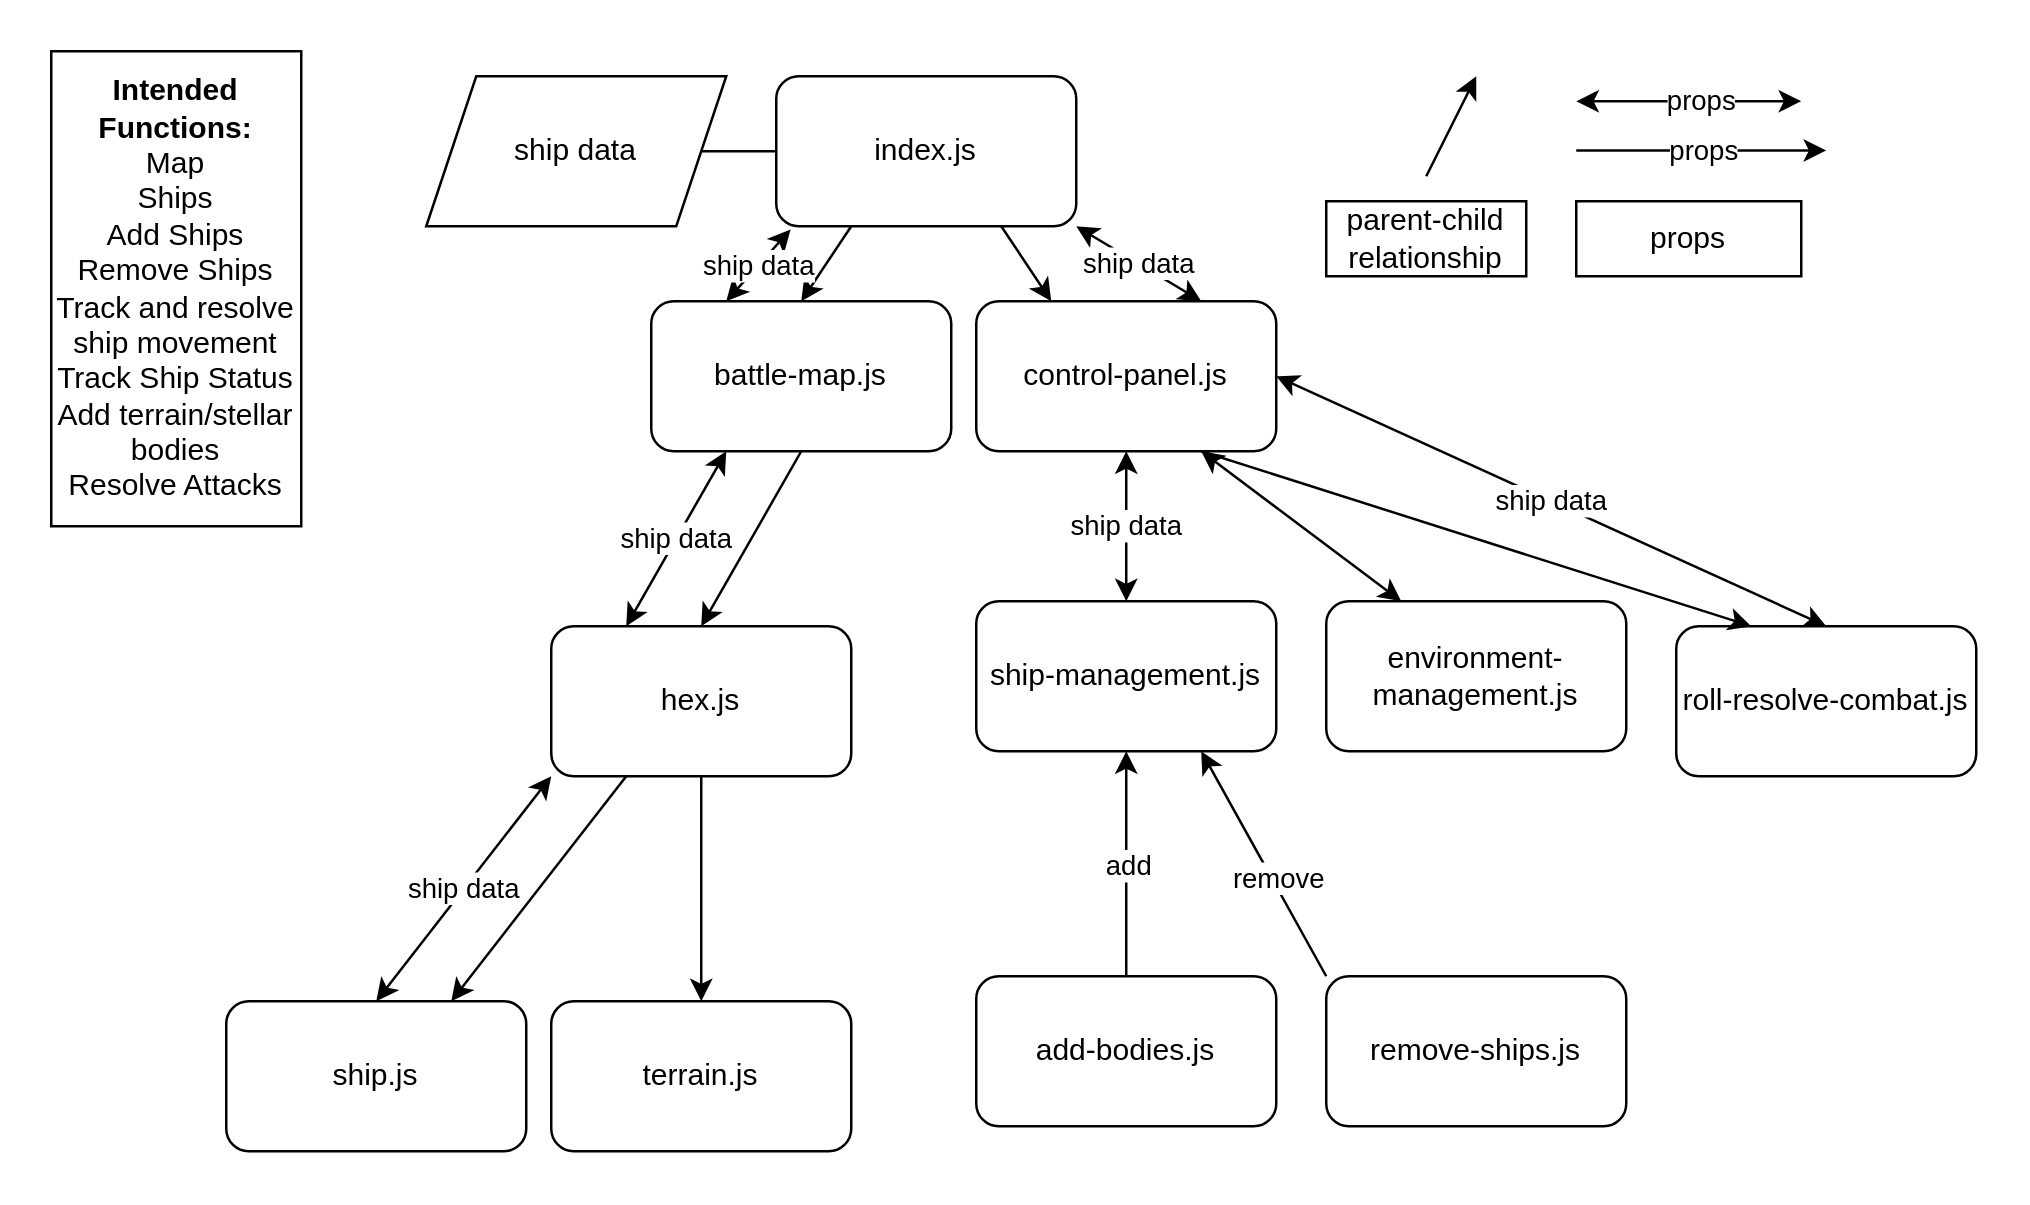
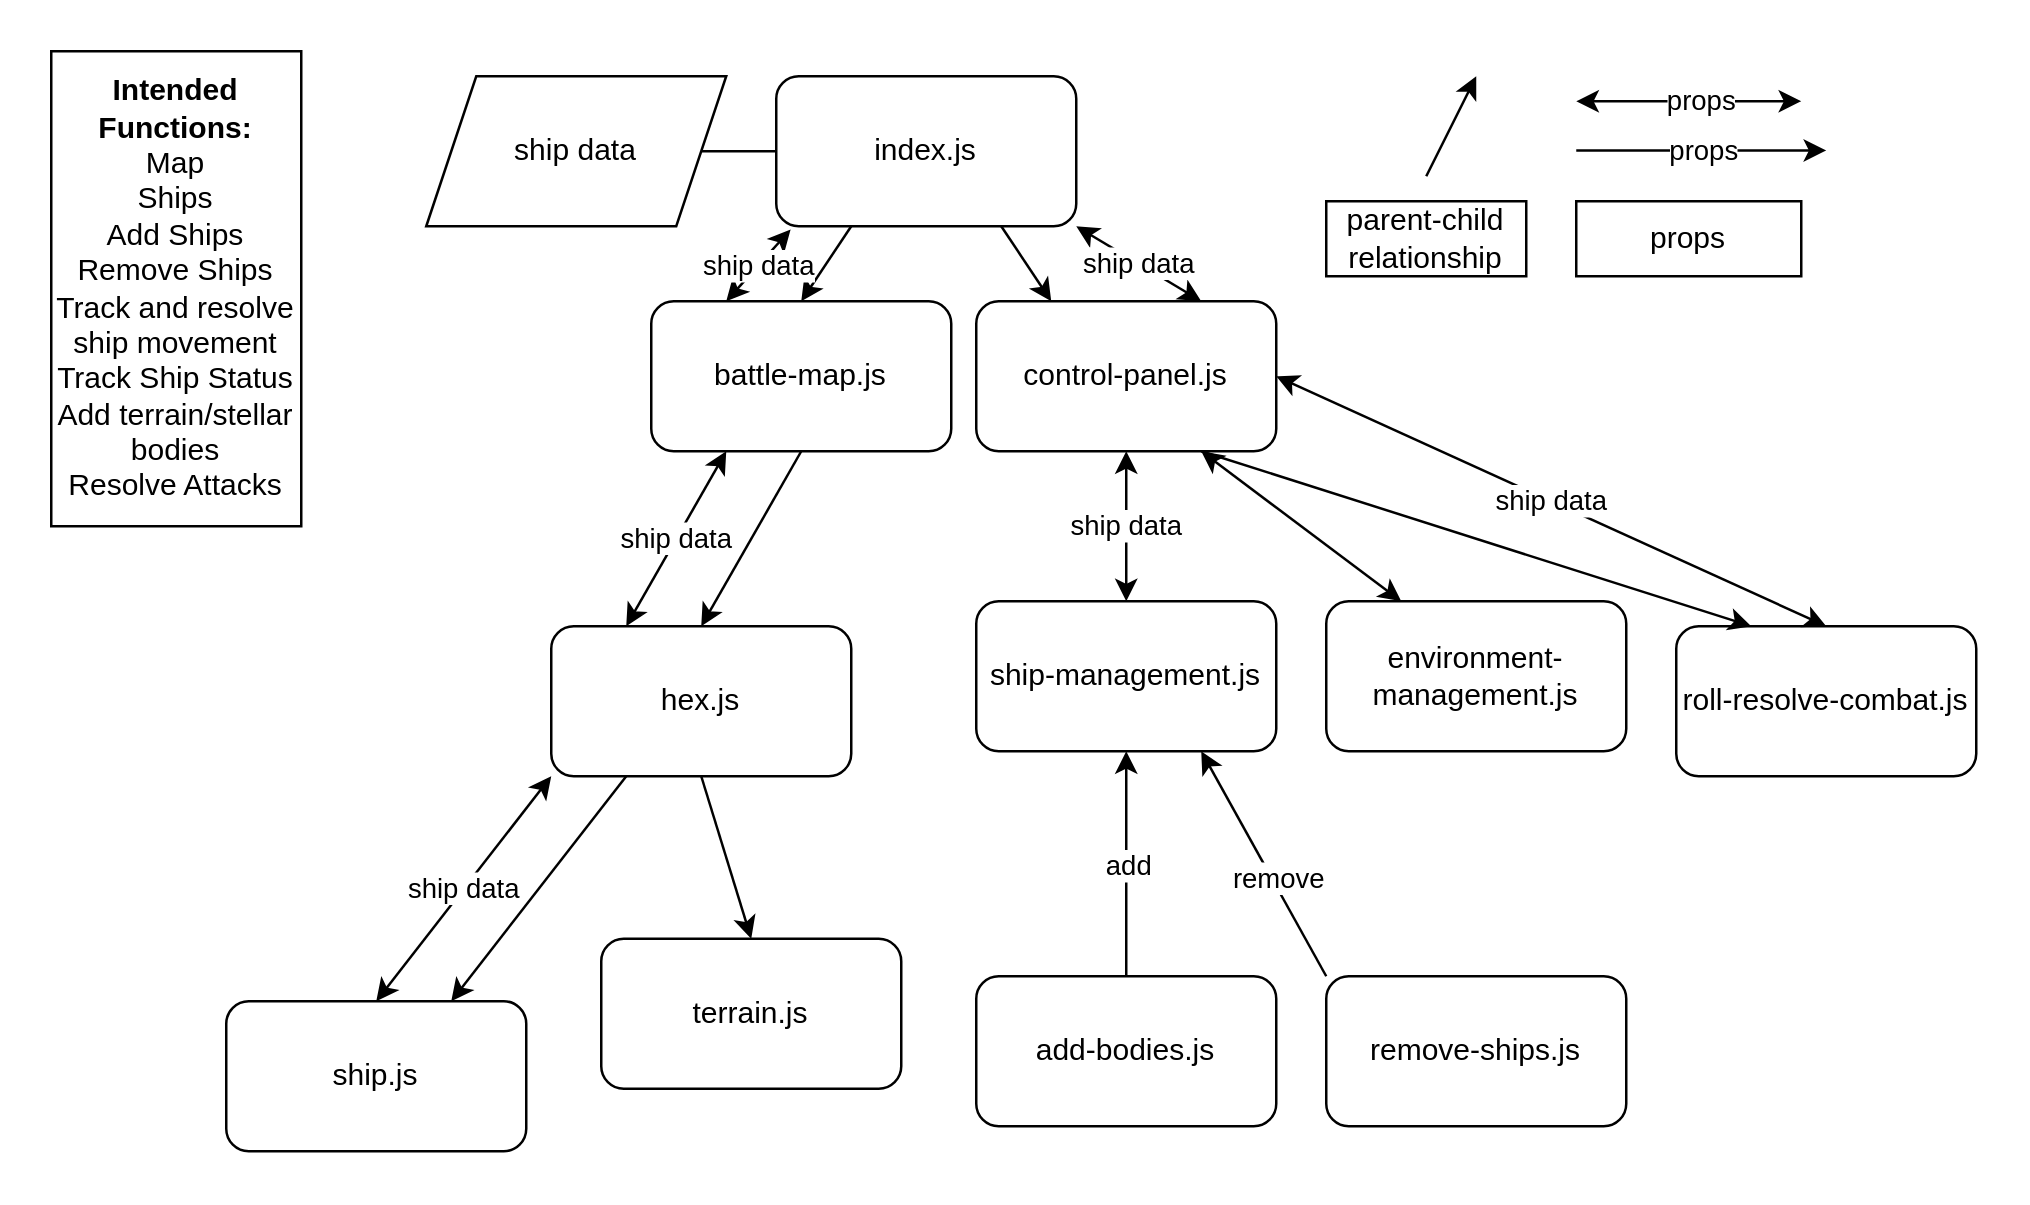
(701, 1076) -> (751, 1014)
